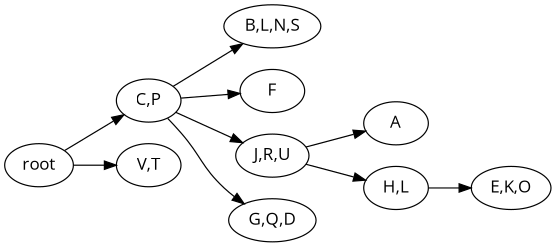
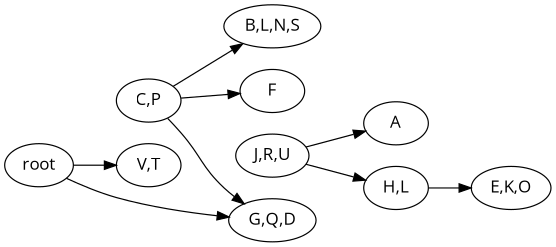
(204, 125) -> none
(89, 136) -> (140, 203)
